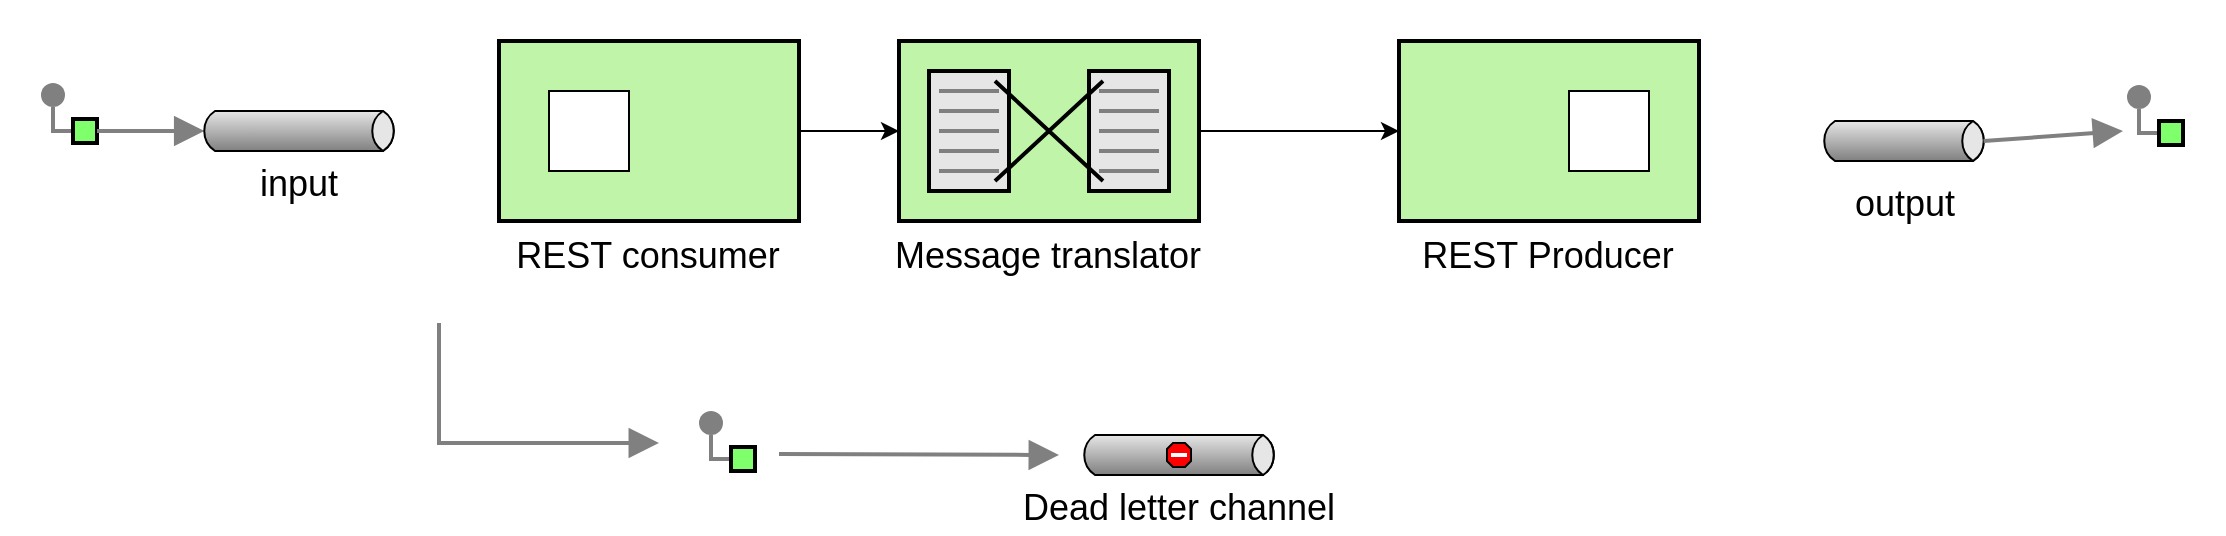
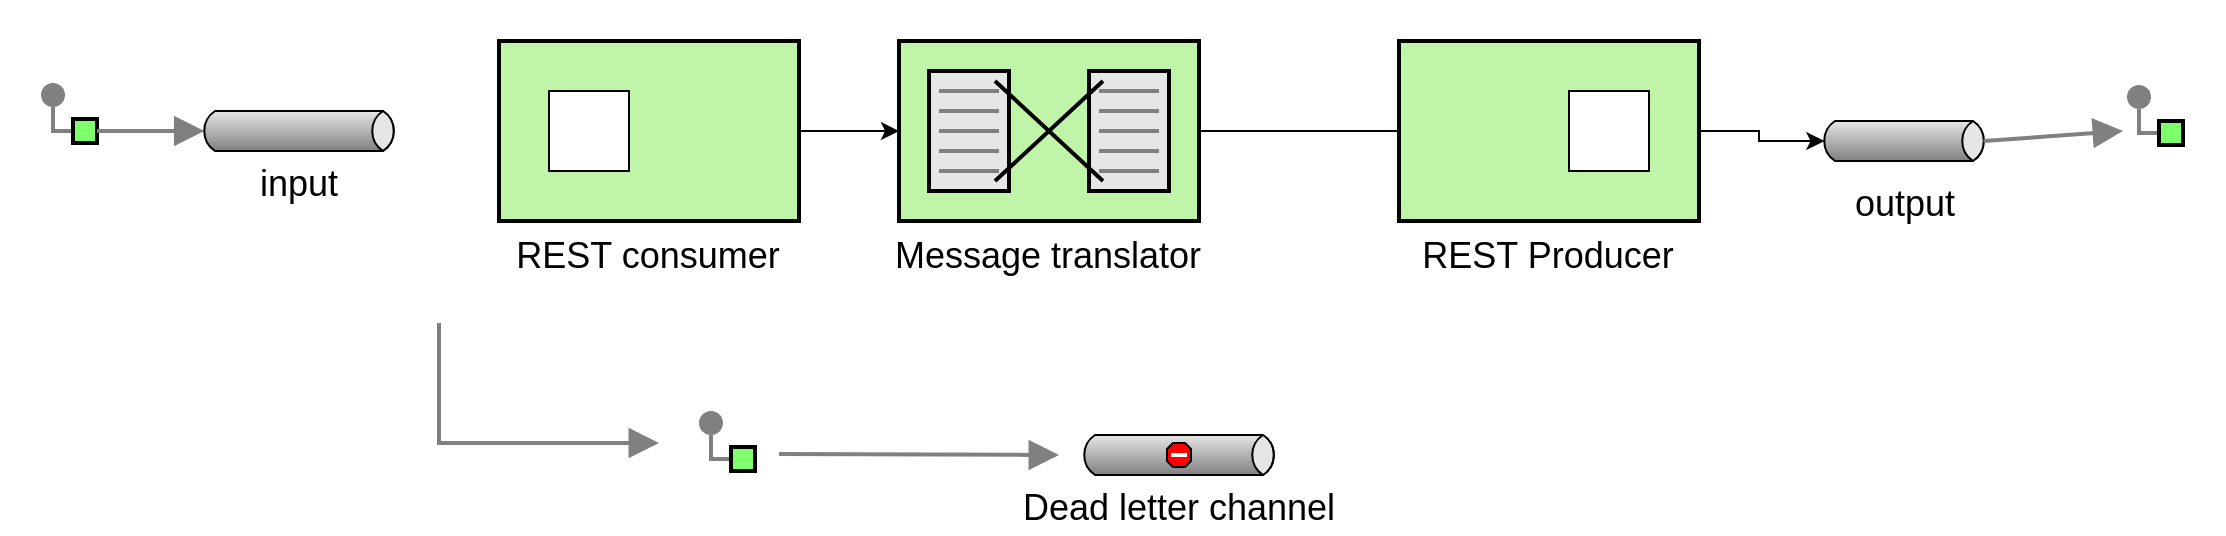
(1384, 131) -> (1389, 131)
none -> (1759, 132)
